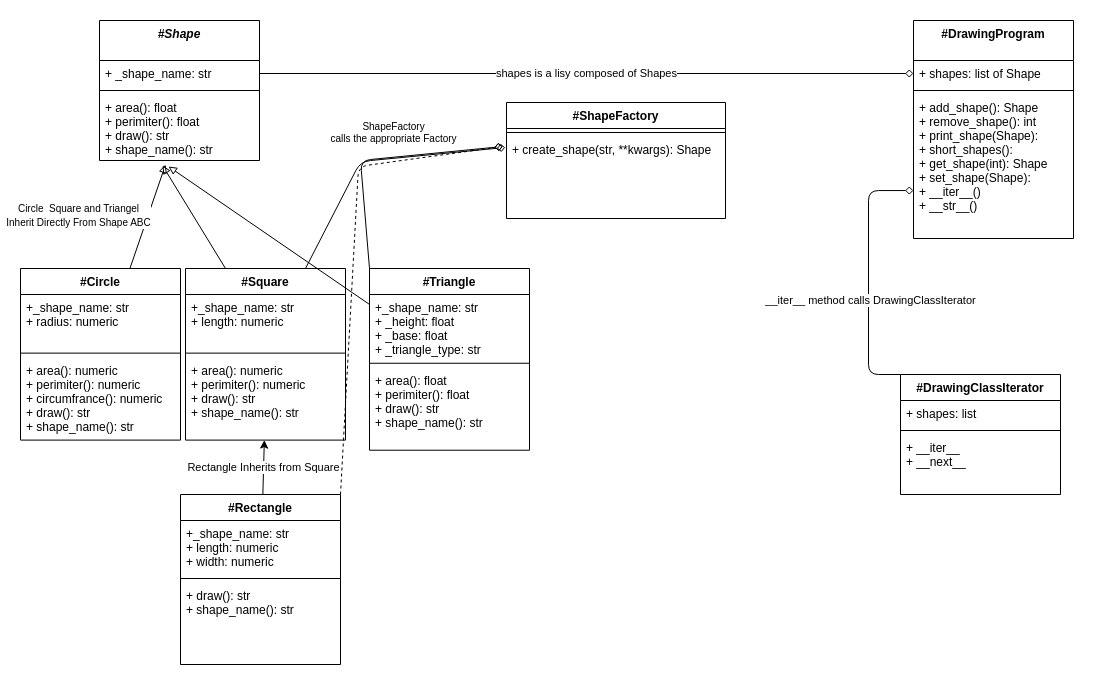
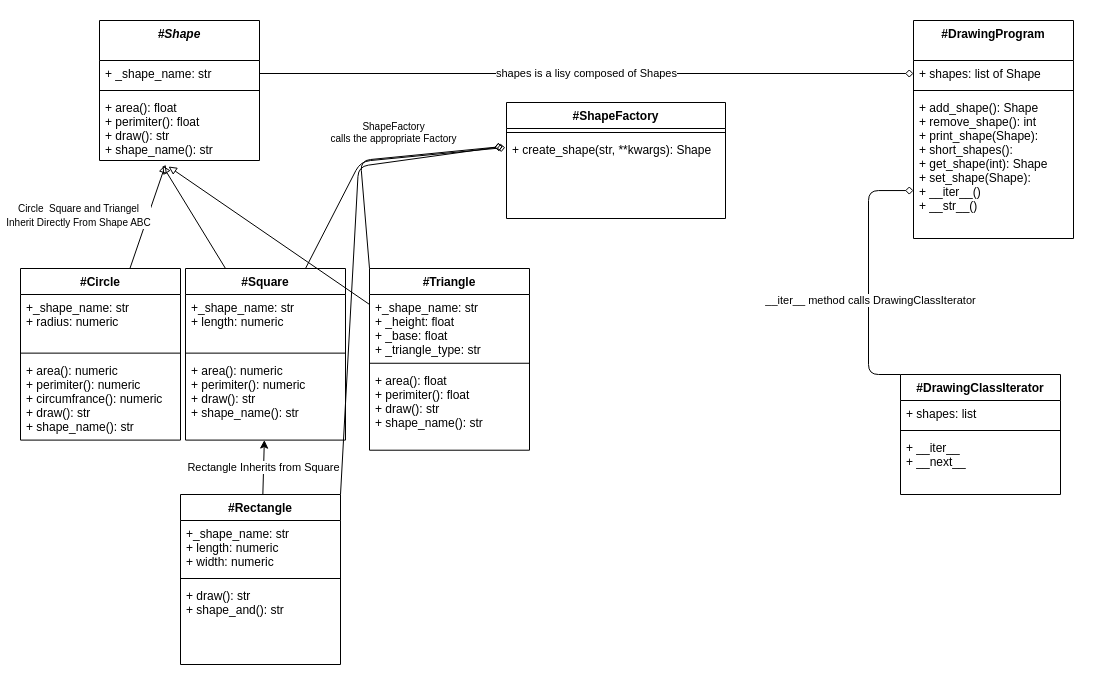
(355, 230) -> (355, 230)
(225, 596) -> (225, 596)
